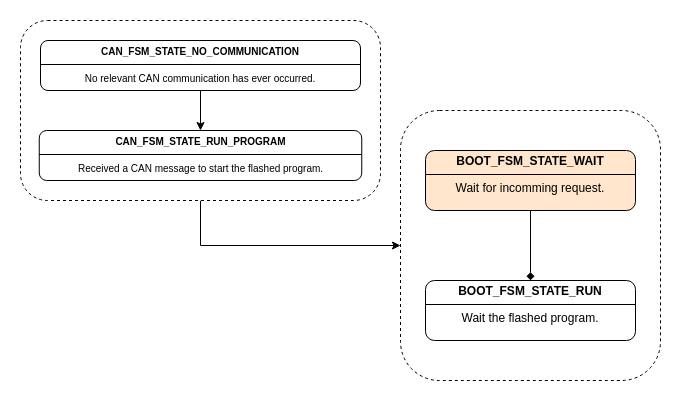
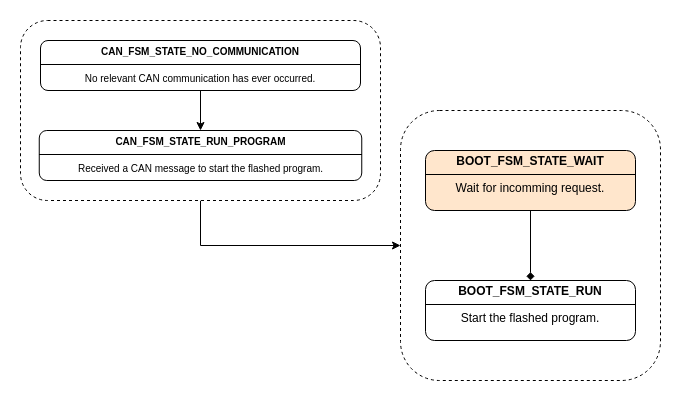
(500, 295) -> (505, 295)
